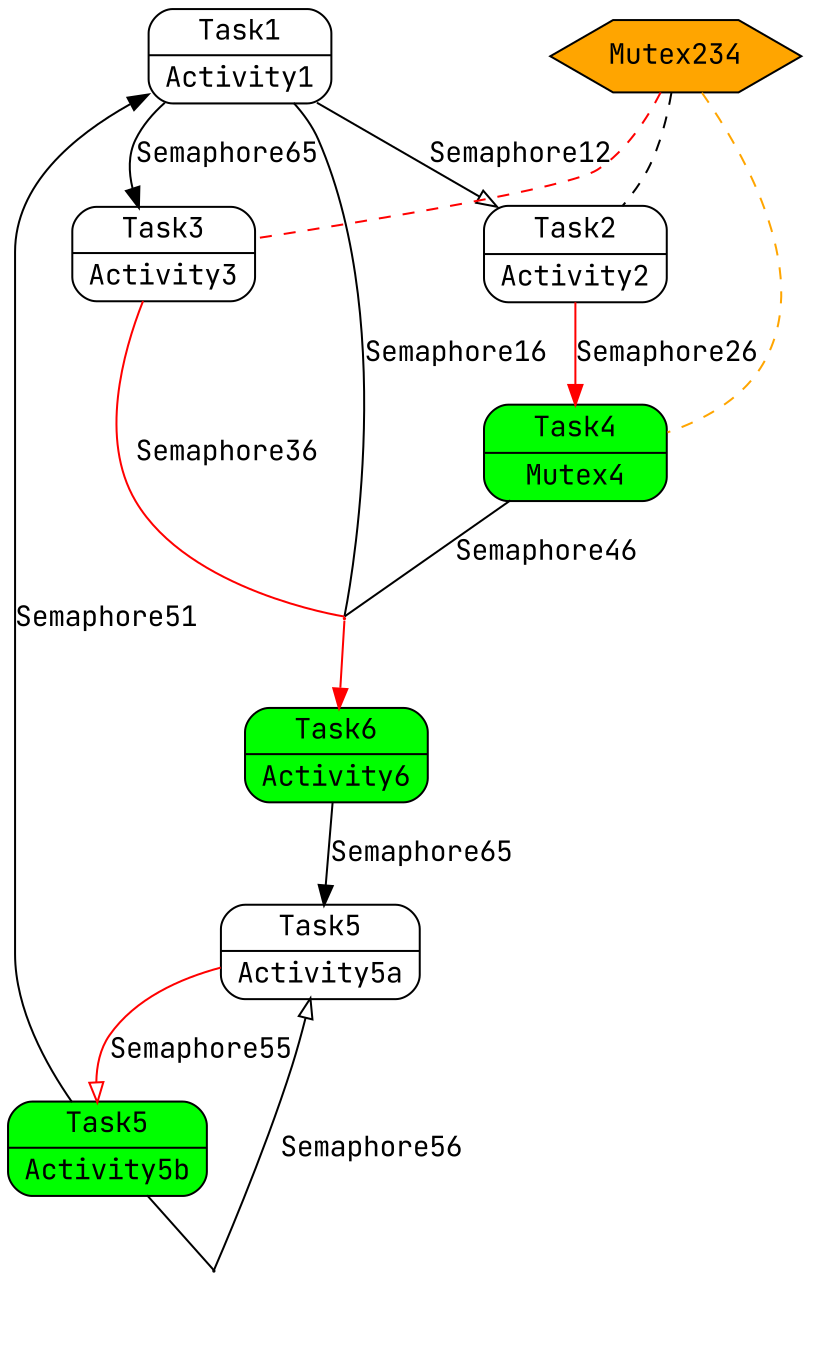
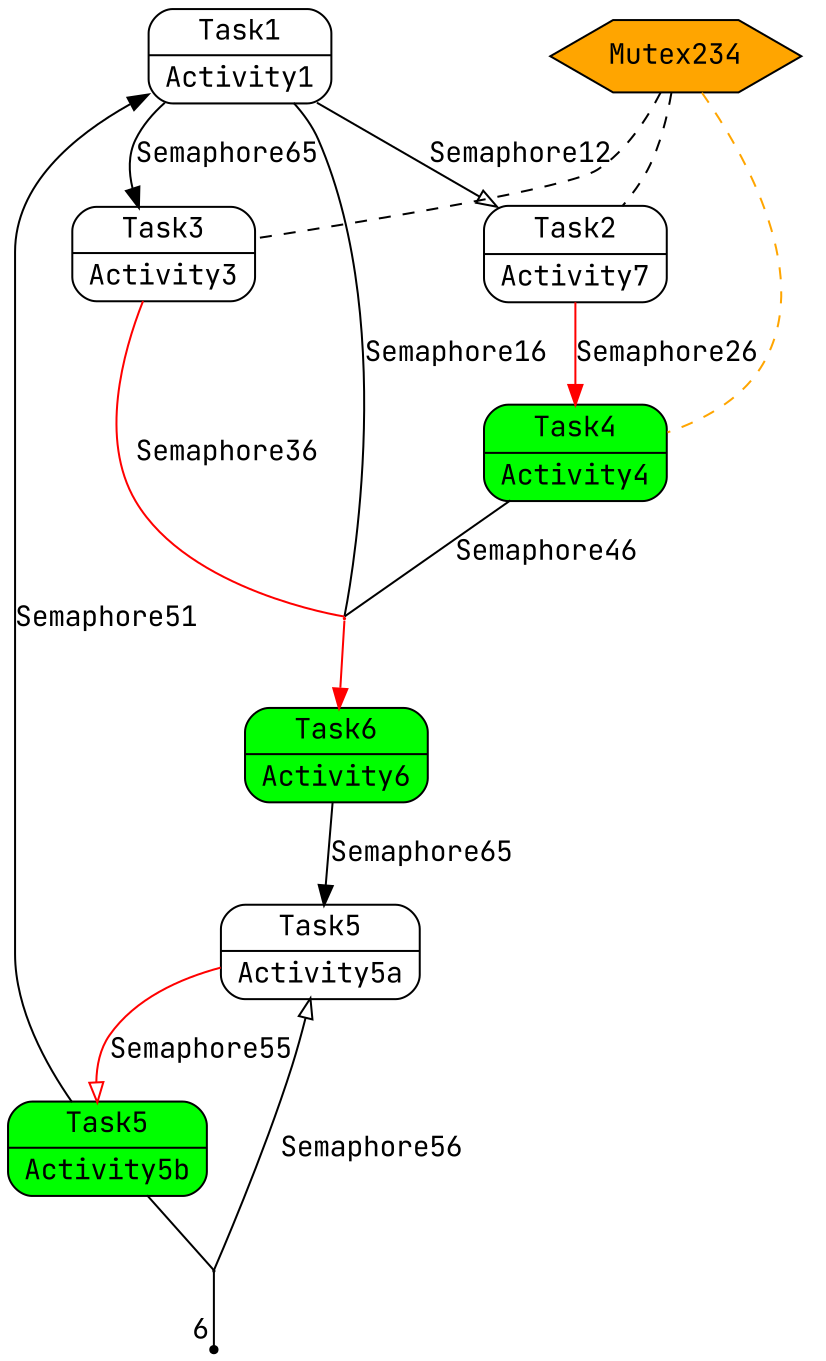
(500, 196) -> (500, 196)
(575, 277) -> (575, 277)
(575, 476) -> (575, 476)
none -> (214, 1350)
